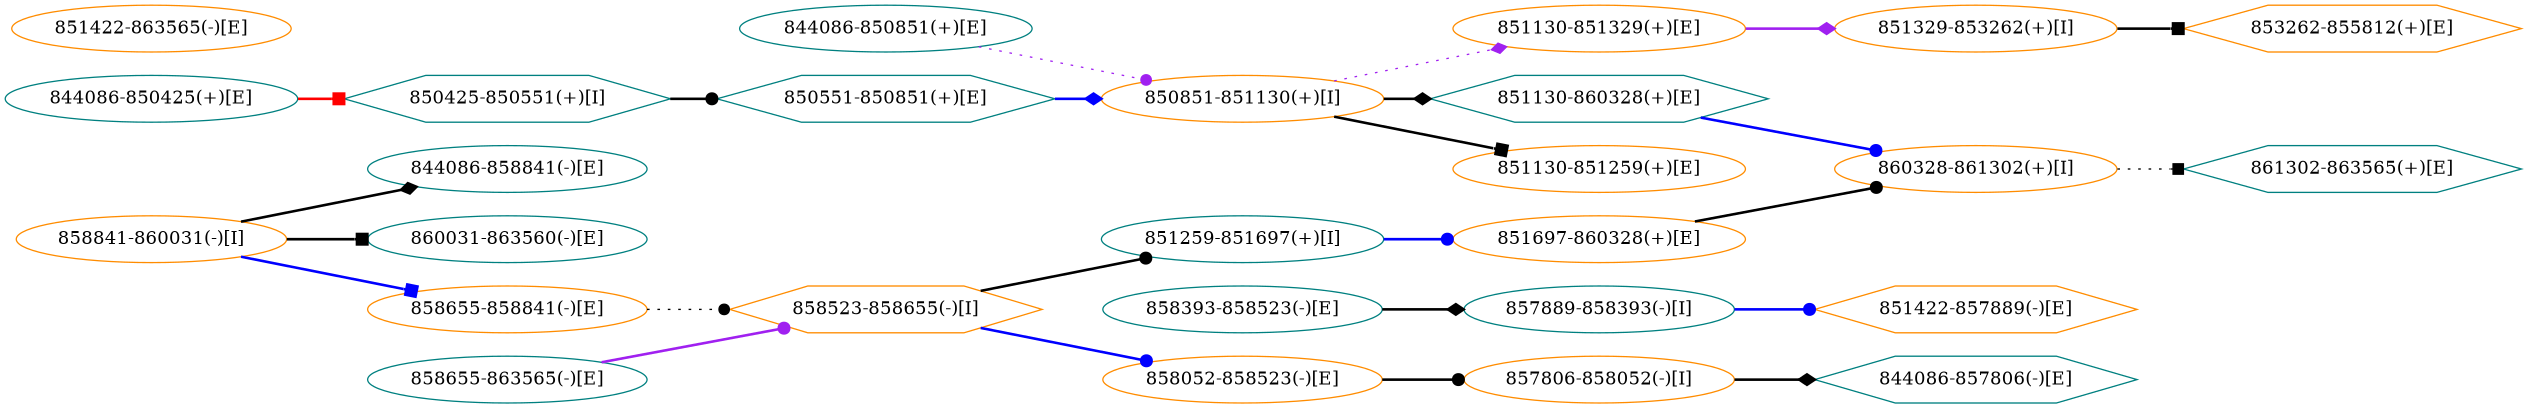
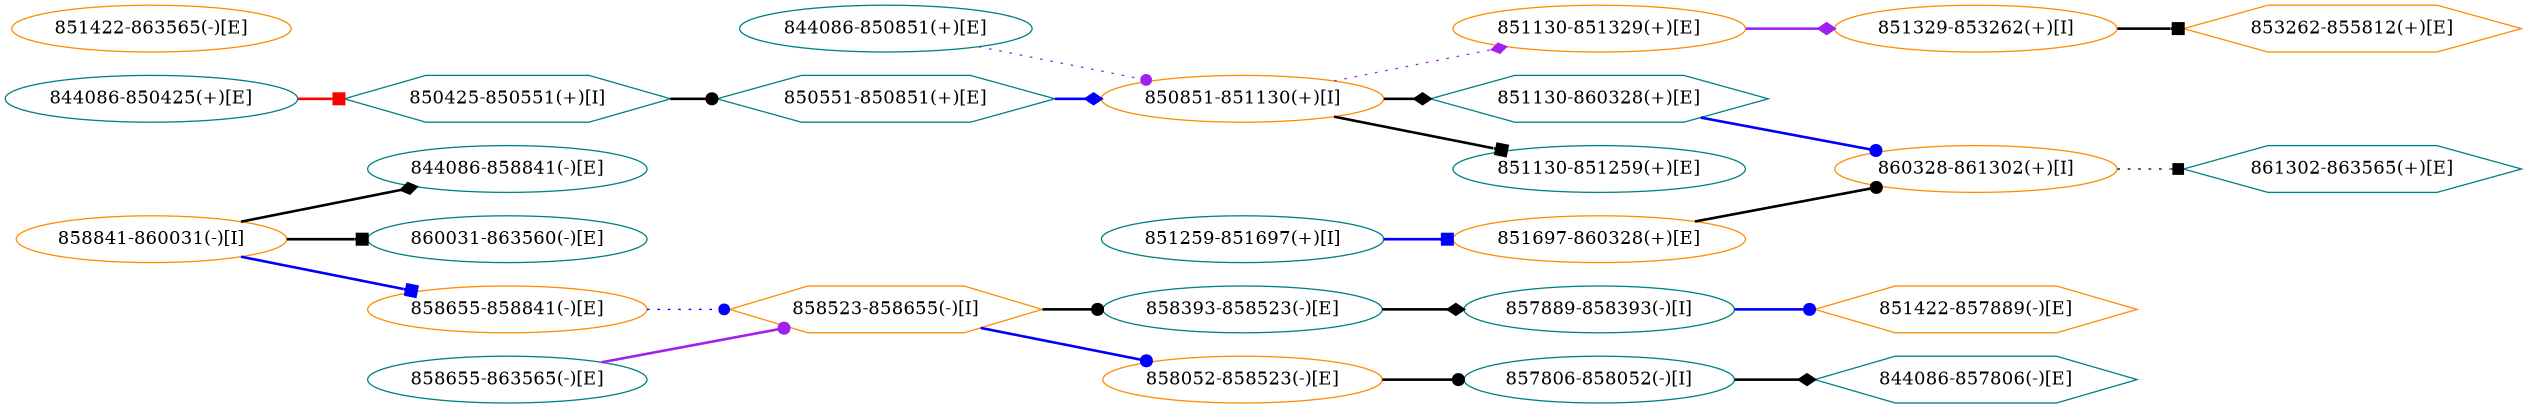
(1599, 169) -> (1599, 169)
(1413, 239) -> (1413, 239)
(1061, 275) -> (1067, 309)
(683, 309) -> (683, 309)
(1599, 380) -> (1599, 380)
